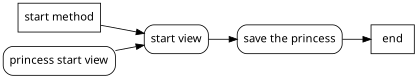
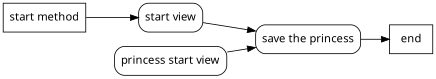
(126, 49) -> (237, 50)
